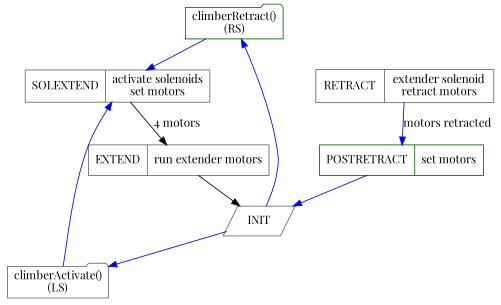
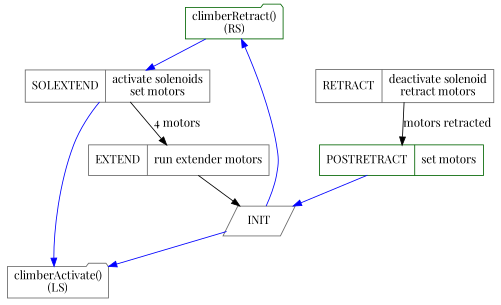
(439, 79) -> (438, 79)
(403, 120) -> (403, 120)
(77, 185) -> (64, 176)
